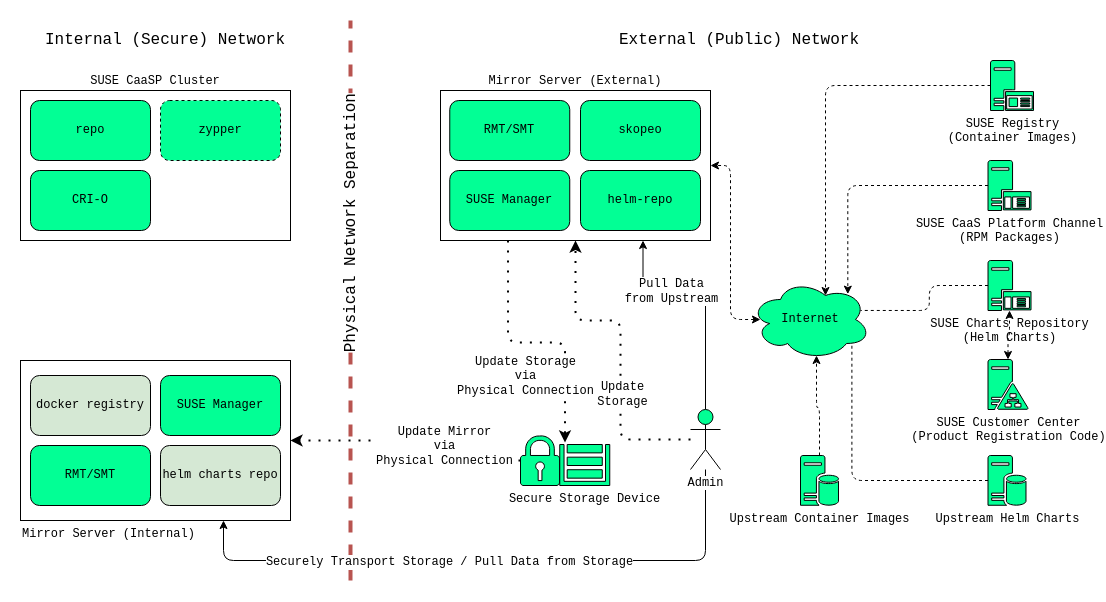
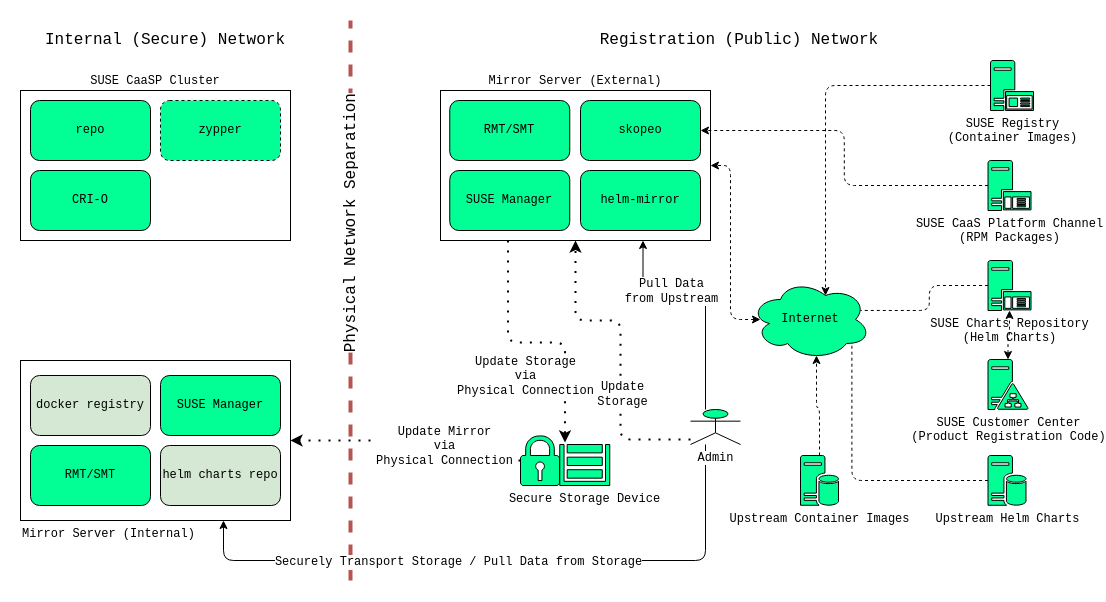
(740, 41) -> (740, 41)
(641, 201) -> (641, 201)
(848, 238) -> (799, 131)
(706, 440) -> (716, 427)
